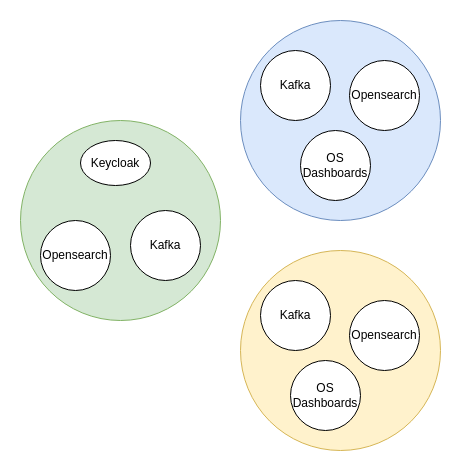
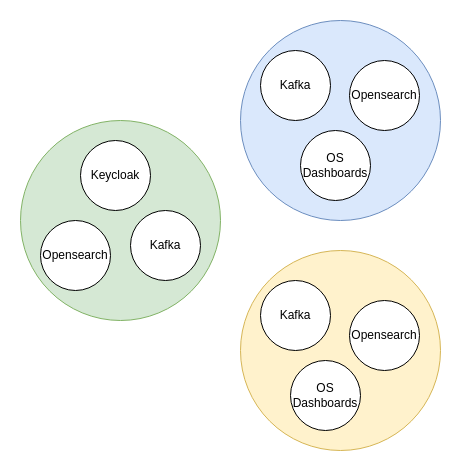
(116, 163) -> (116, 176)
